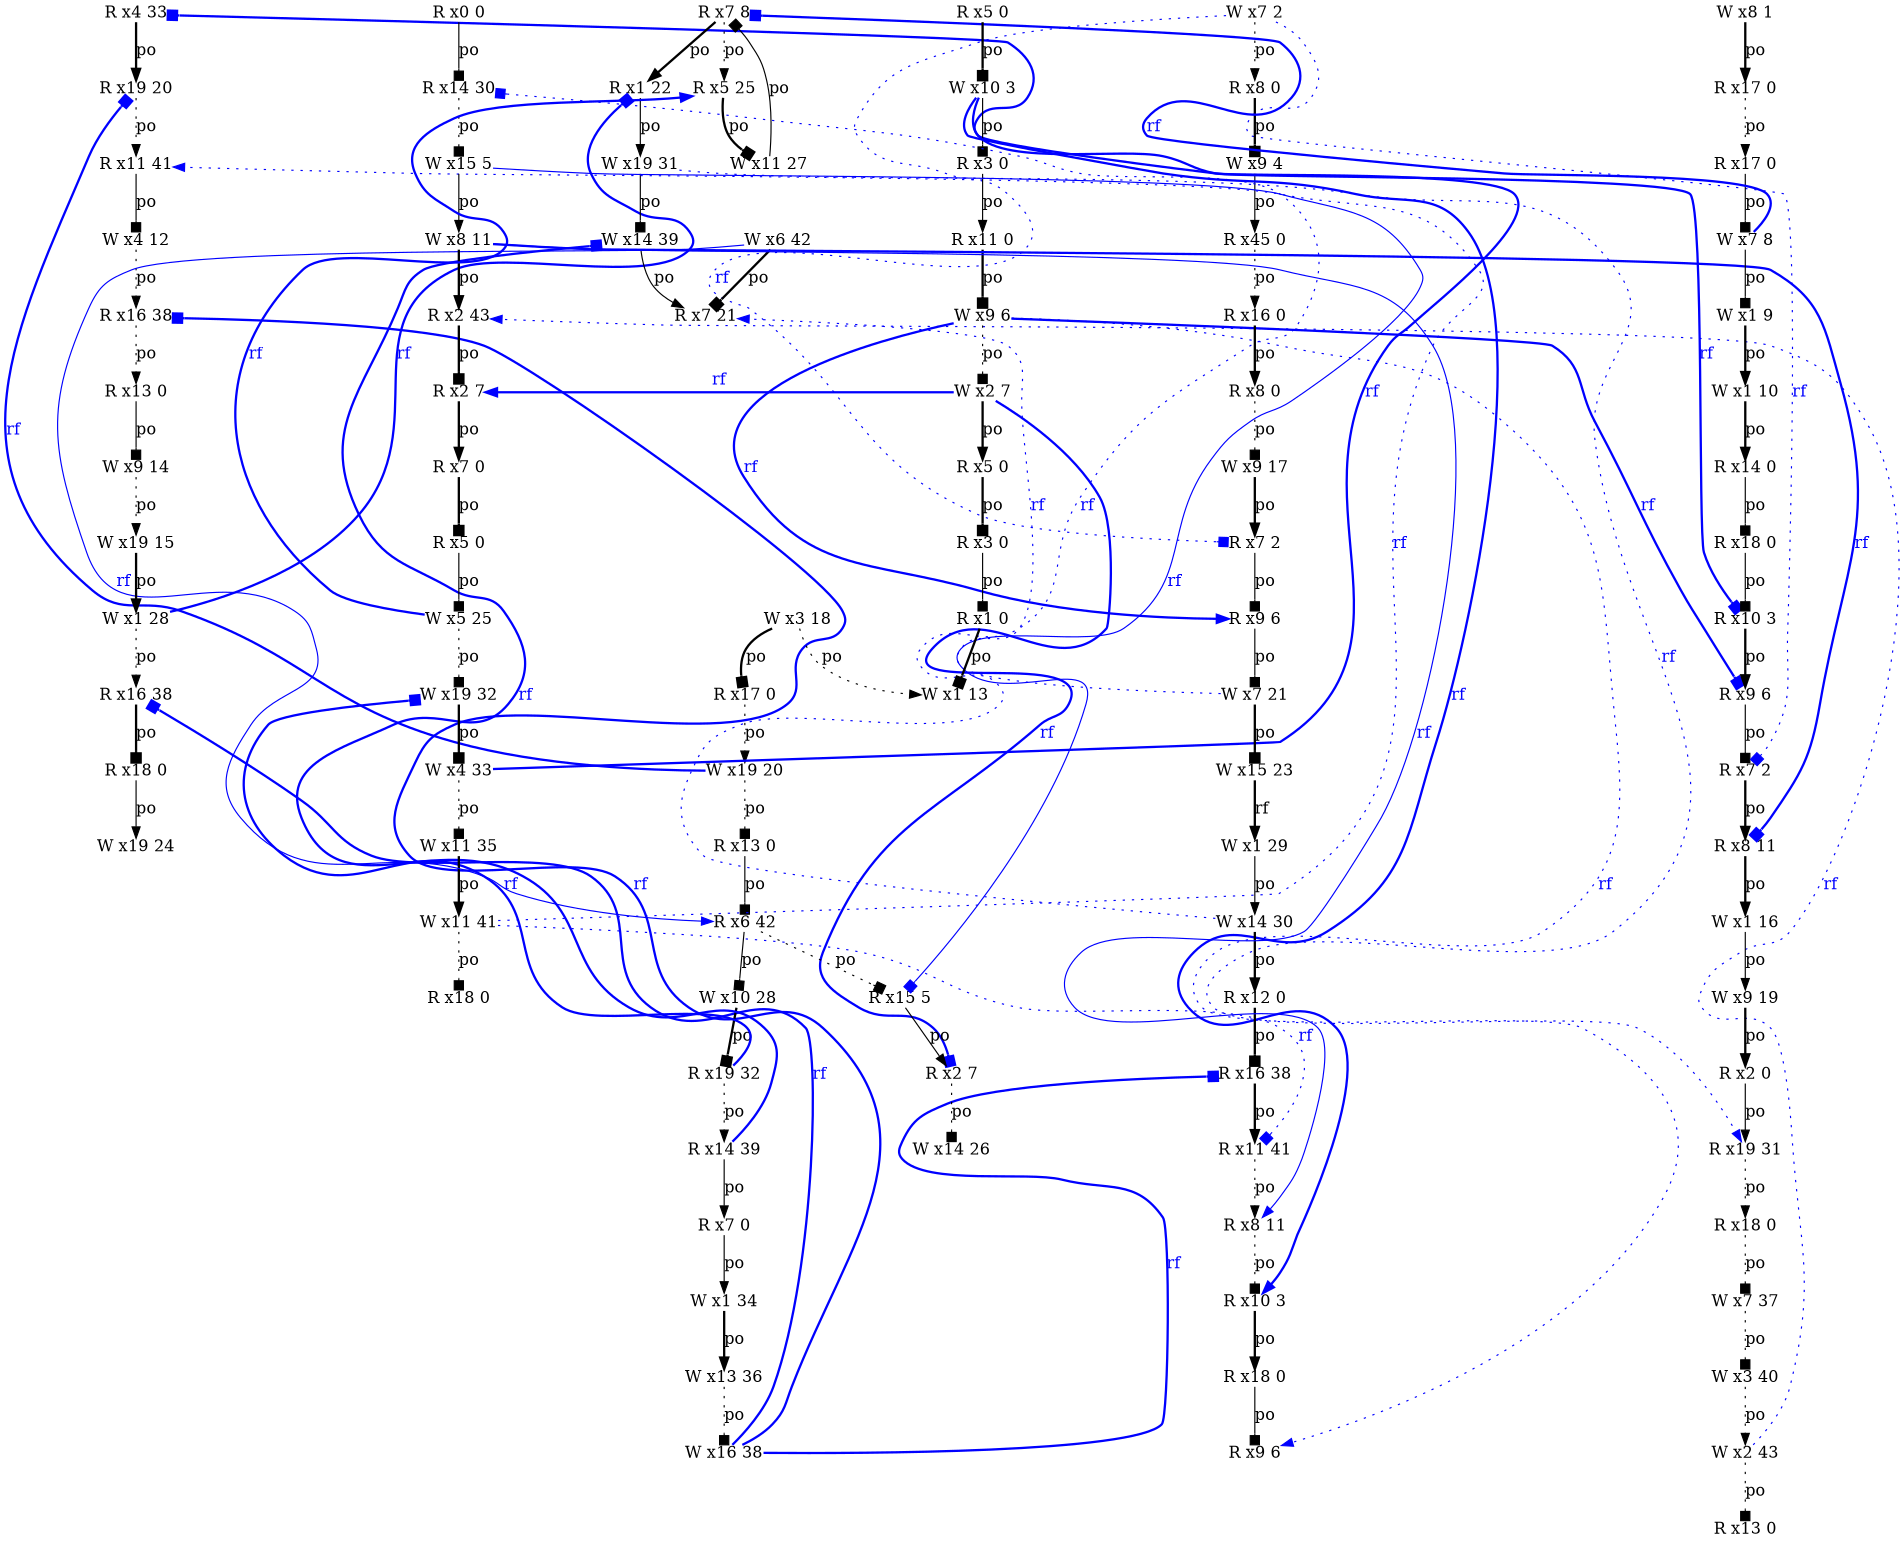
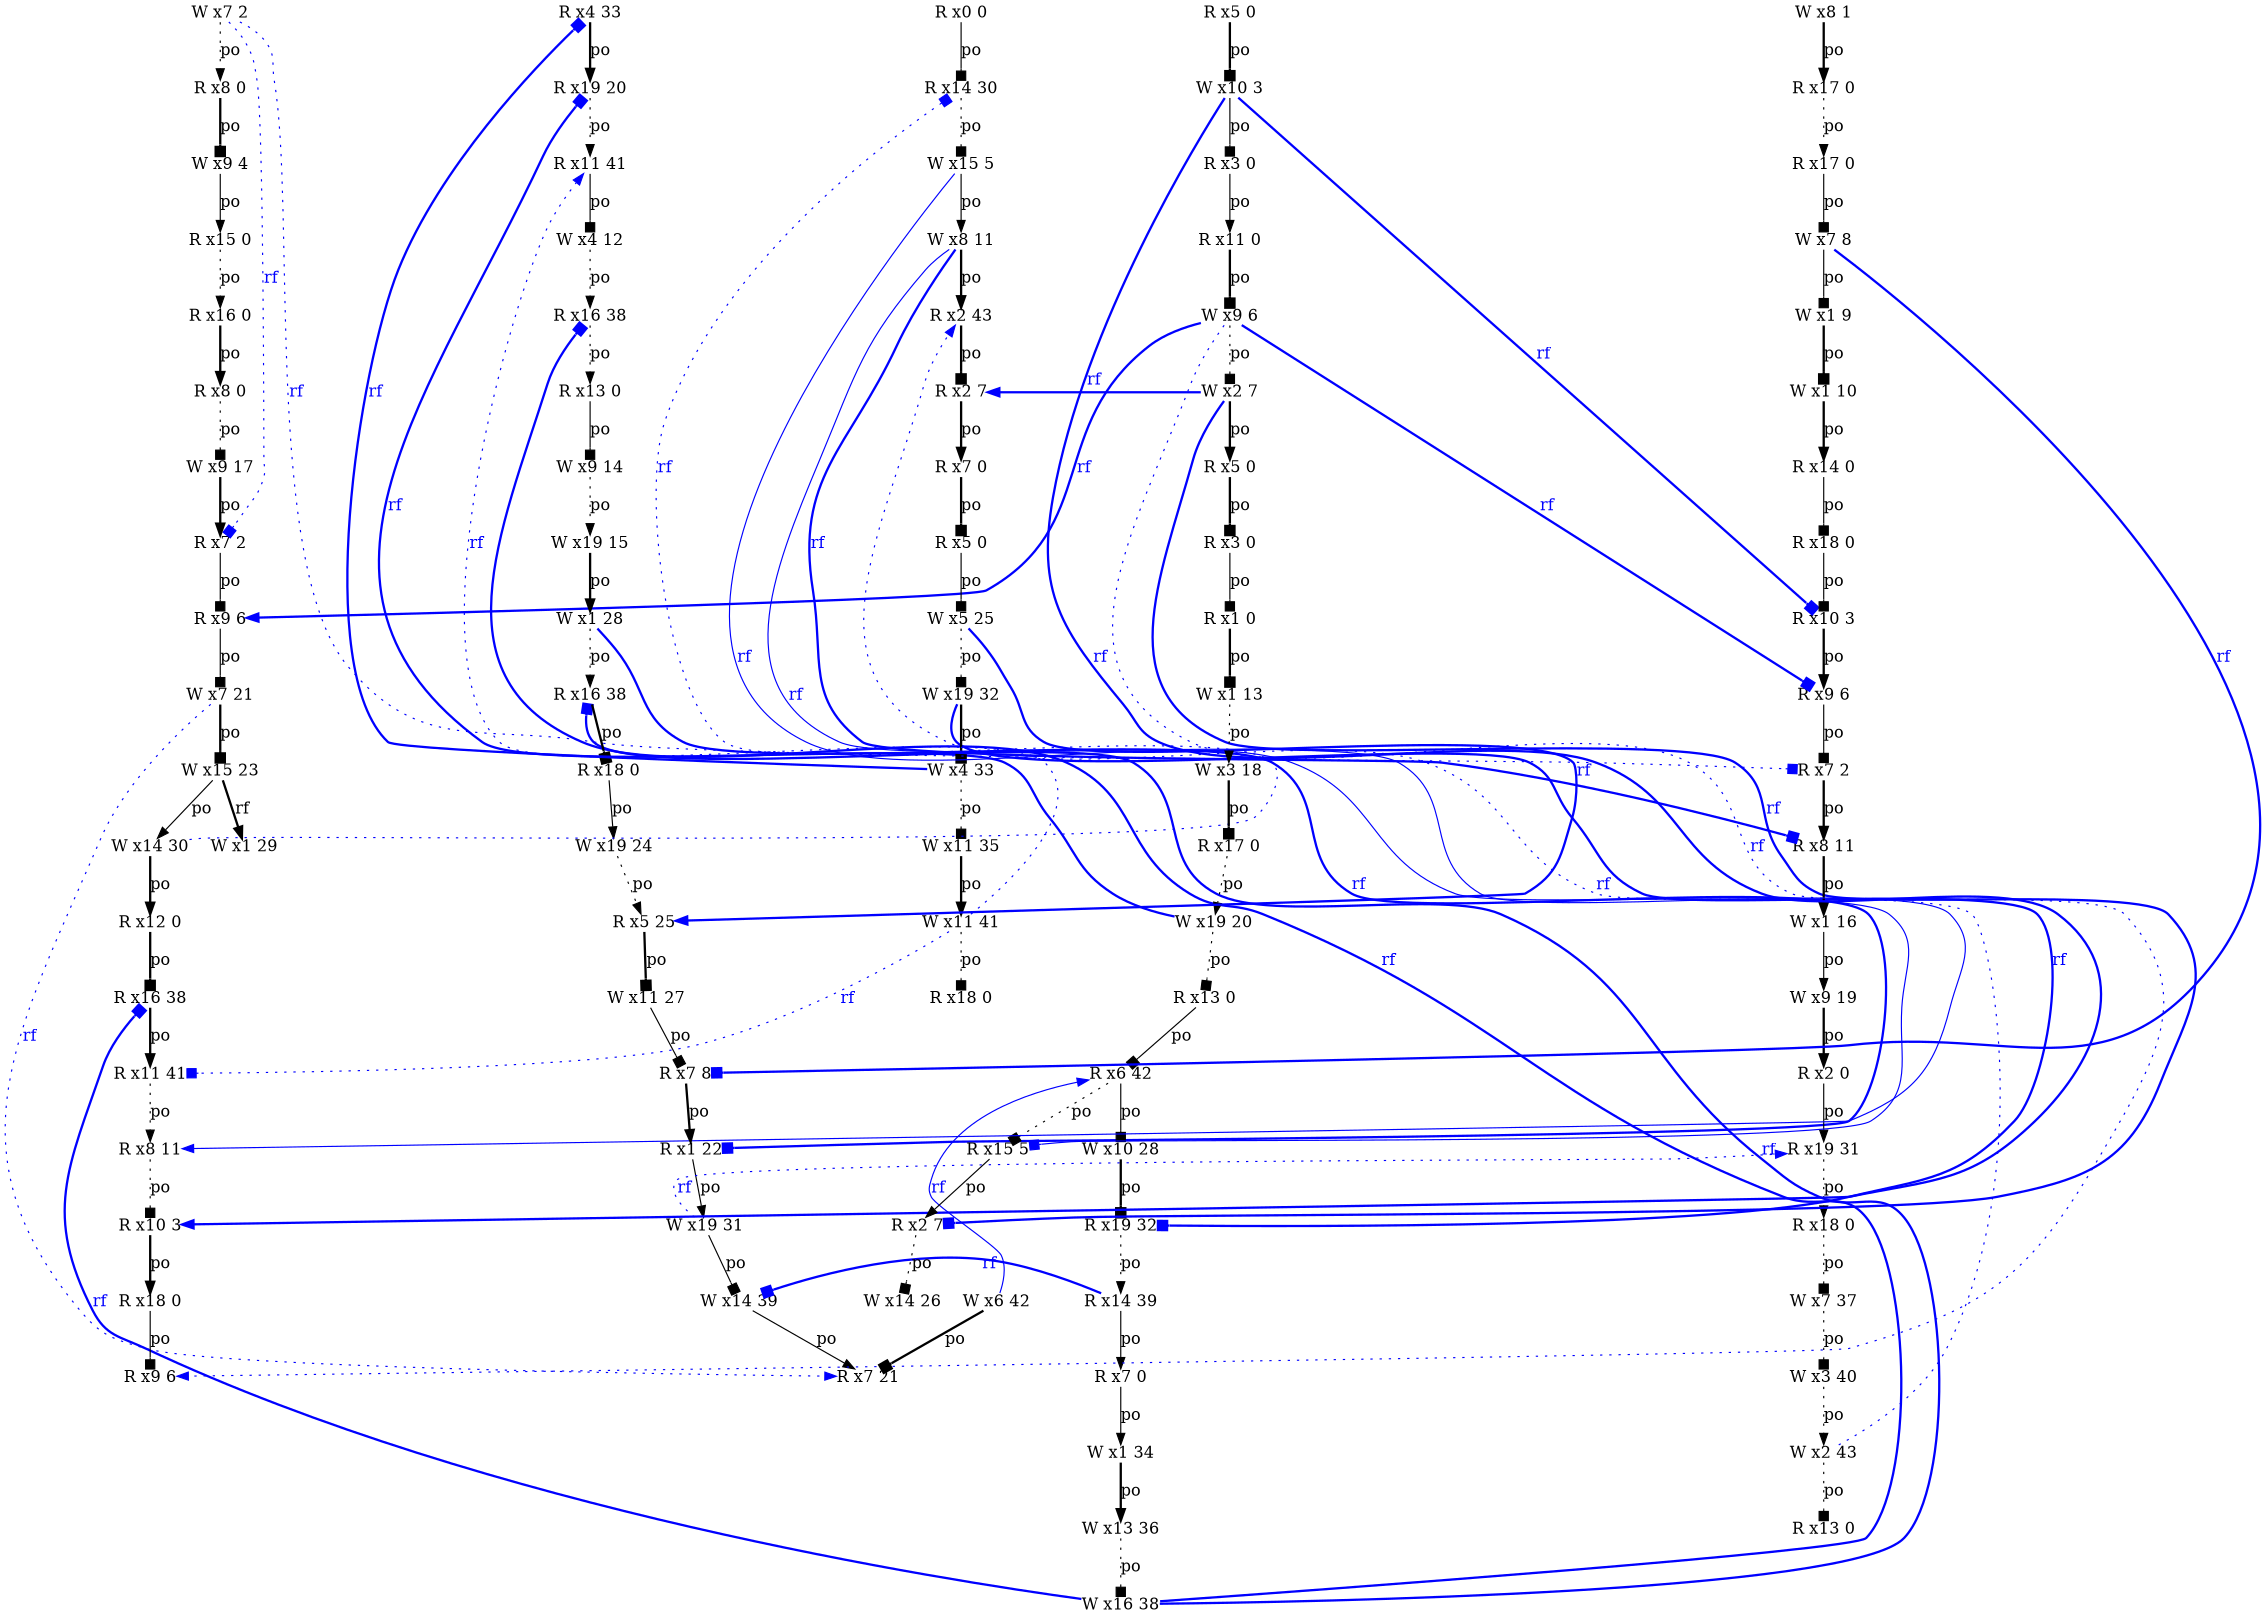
(724, 45) -> (627, 880)
(1255, 241) -> (220, 241)
(1745, 351) -> (1824, 349)
(843, 678) -> (1229, 728)
(366, 872) -> (2039, 918)
(1255, 879) -> (189, 805)
